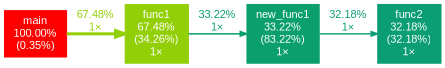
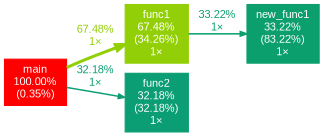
(345, 34) -> (93, 92)
